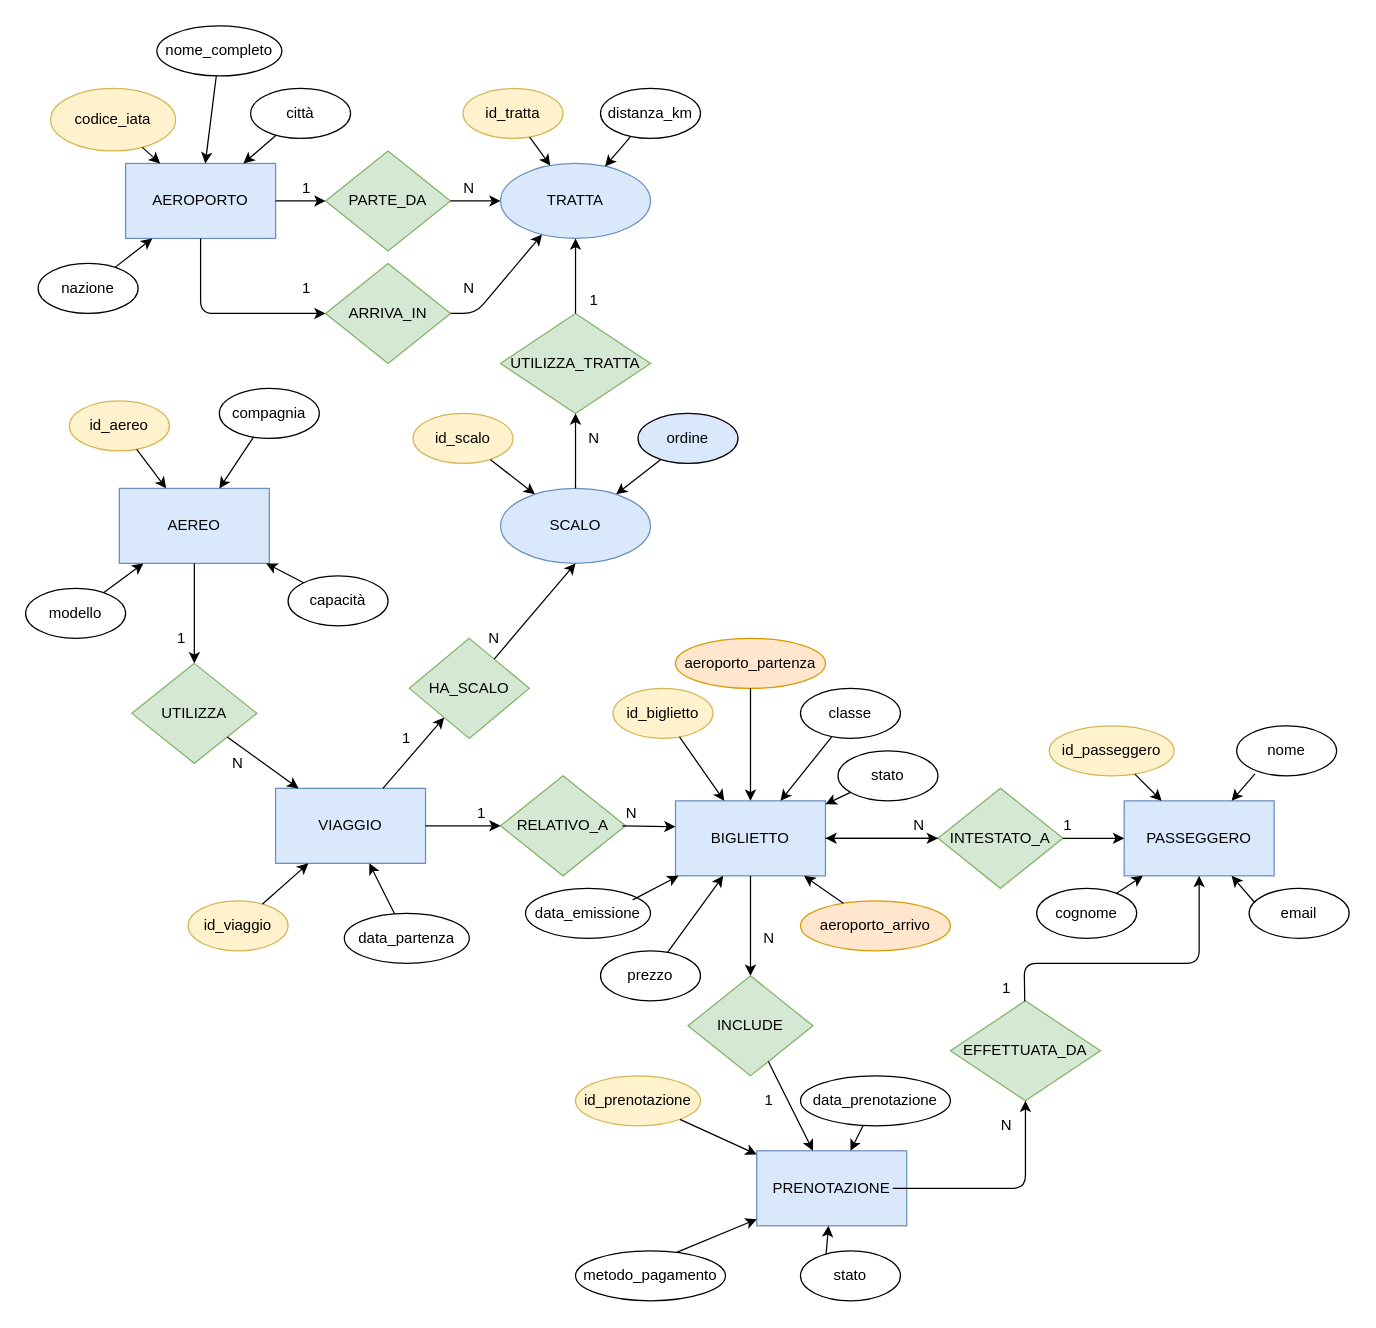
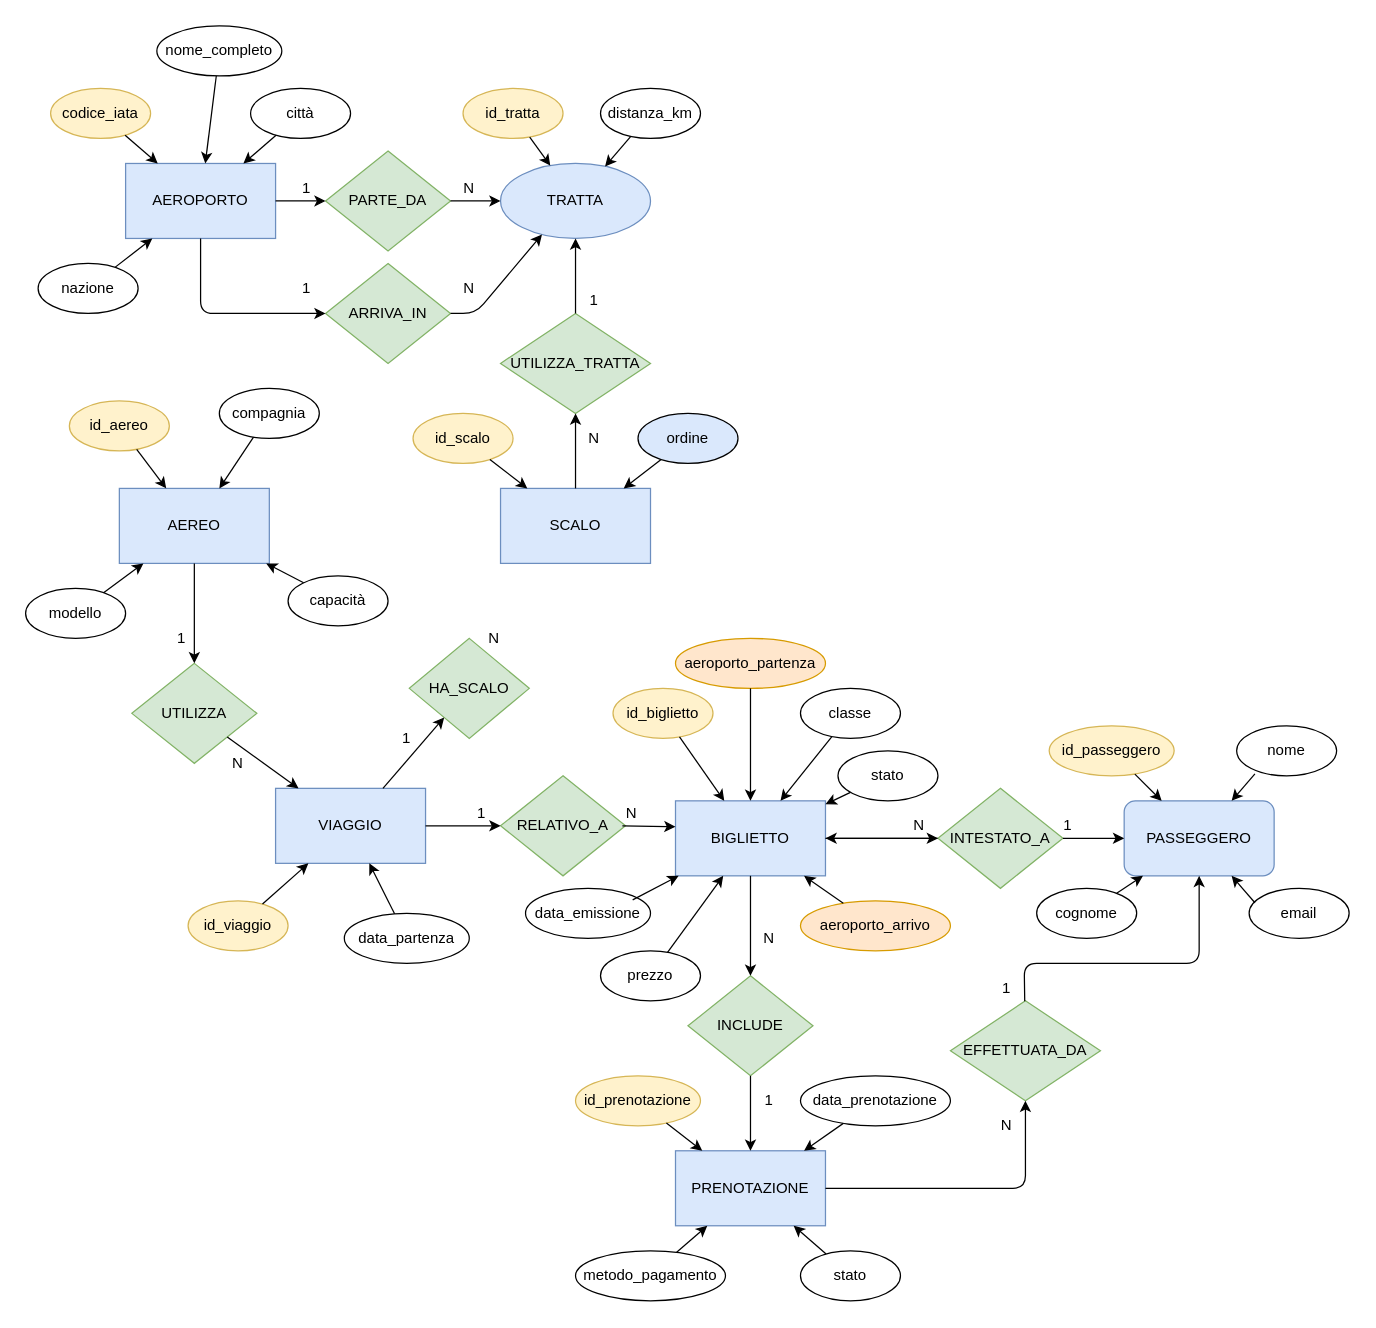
(113, 119) -> (101, 113)
(576, 526) -> (576, 526)
(532, 614) -> none
(1199, 838) -> (1199, 838)
(832, 1188) -> (751, 1188)
